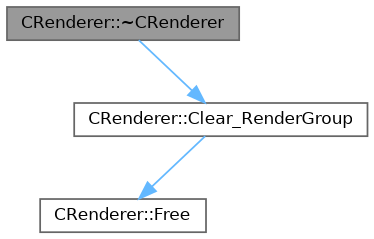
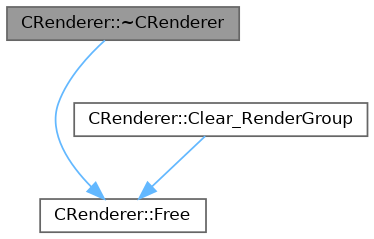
(165, 65) -> (57, 111)
